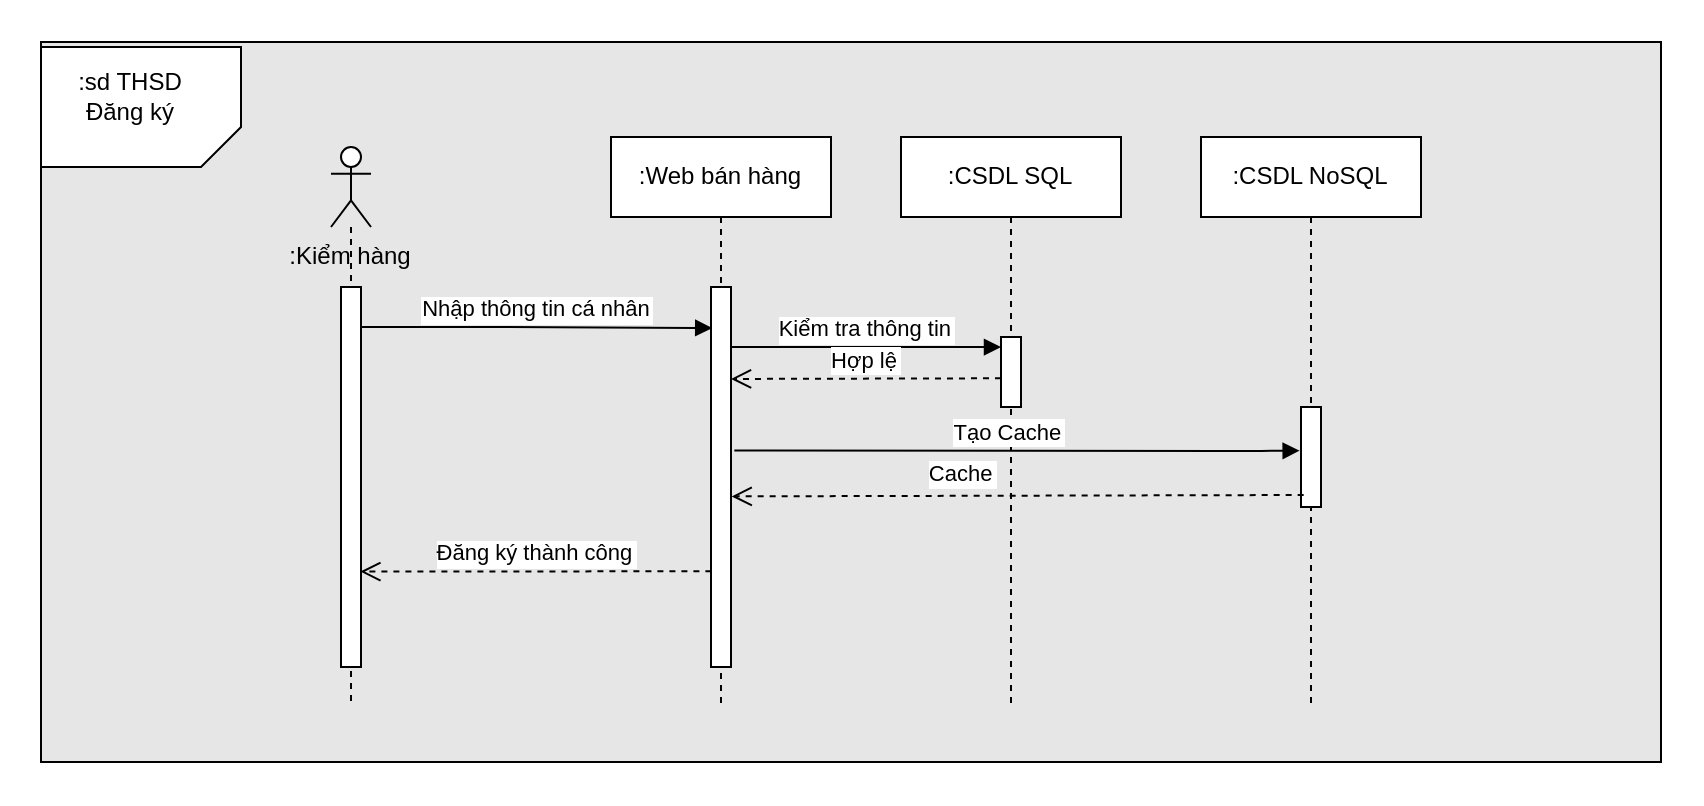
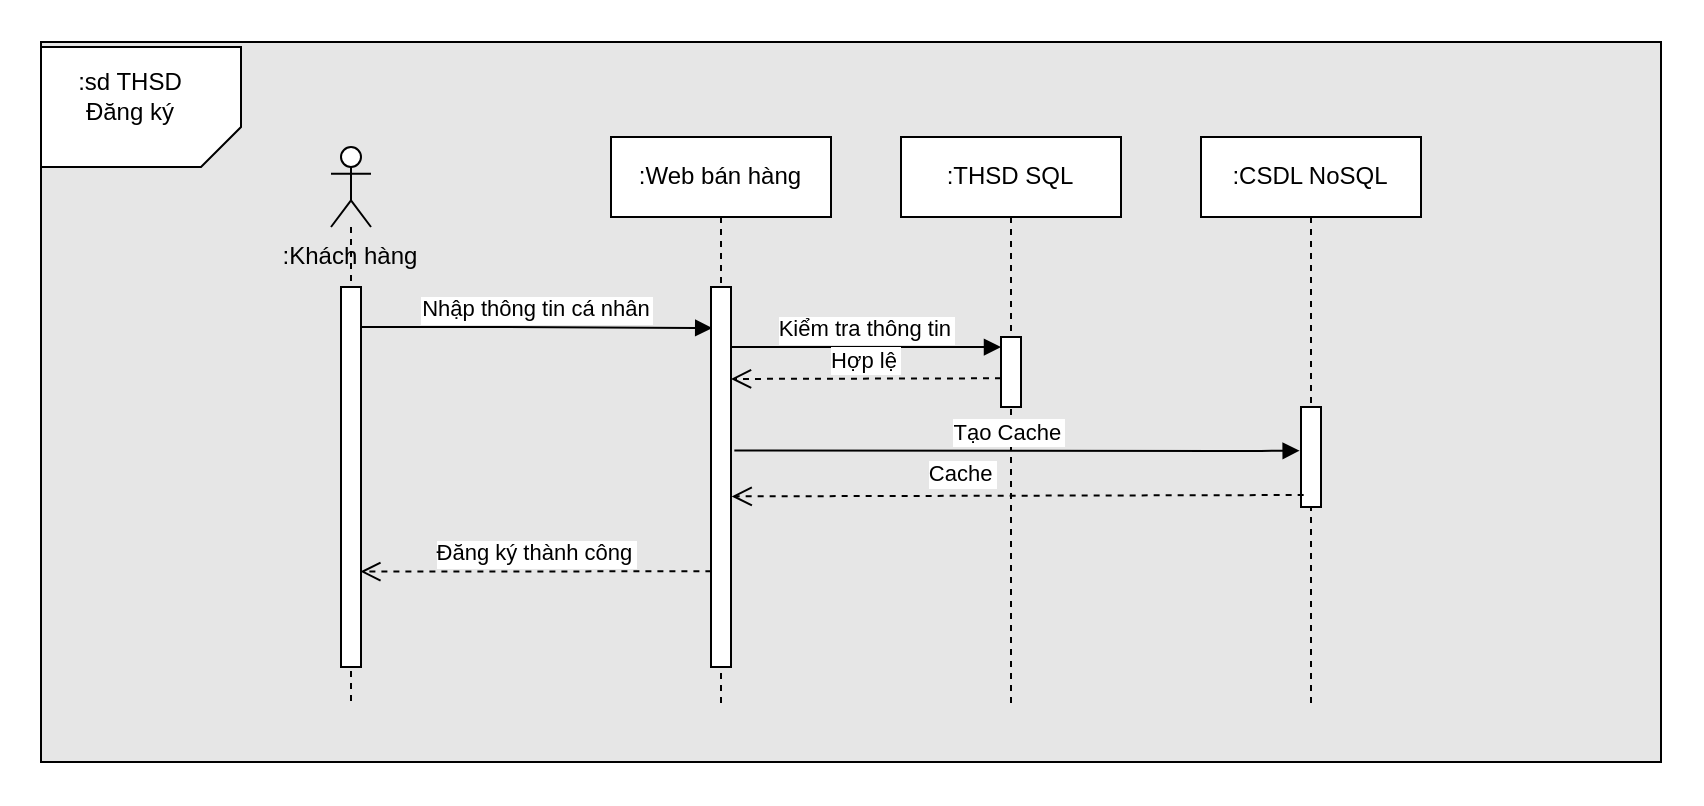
(1011, 177) -> (1011, 177)
(351, 257) -> (351, 257)
